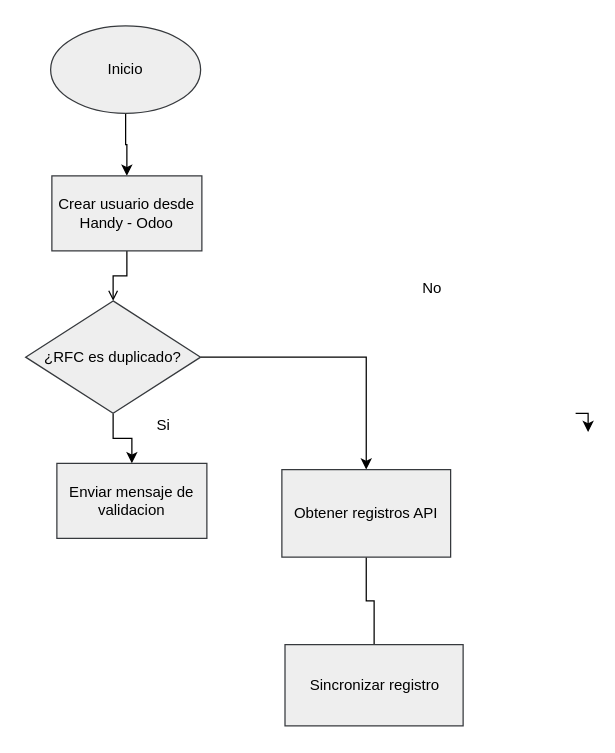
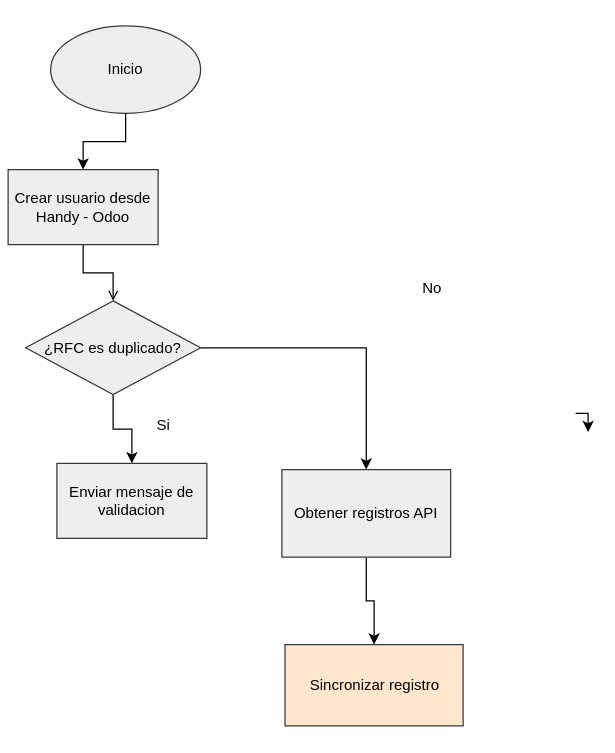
(127, 213) -> (83, 207)
(113, 357) -> (113, 348)
(374, 638) -> (374, 634)
(374, 685) -> (374, 685)
